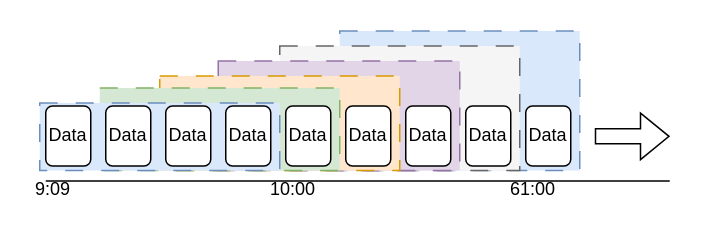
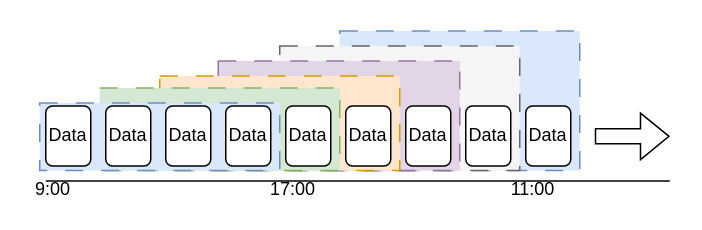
(53, 190) -> (53, 190)
(293, 190) -> (293, 190)
(533, 190) -> (533, 190)
